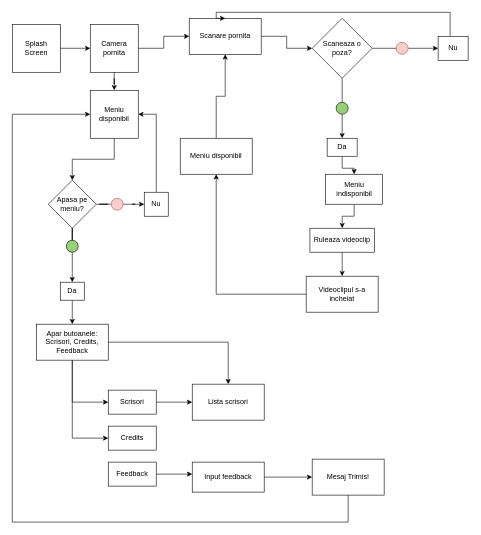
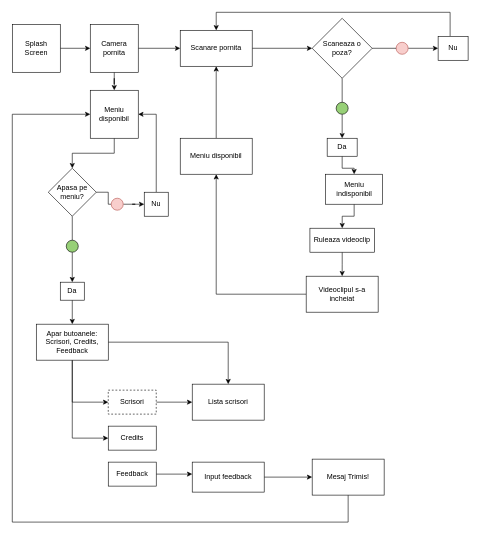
(225, 36) -> (216, 48)
(72, 204) -> (72, 192)
(132, 402) -> (132, 402)
